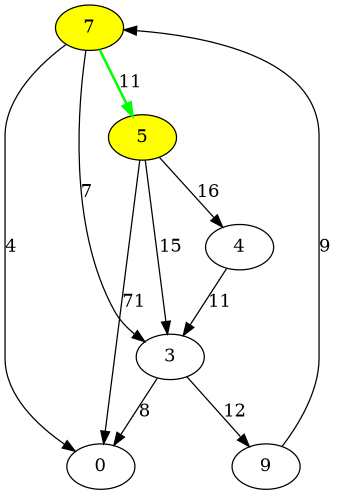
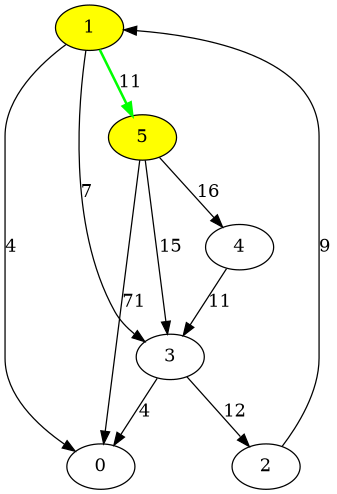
(90, 28) -> (90, 28)
(145, 412) -> (145, 412)
(266, 467) -> (266, 467)
